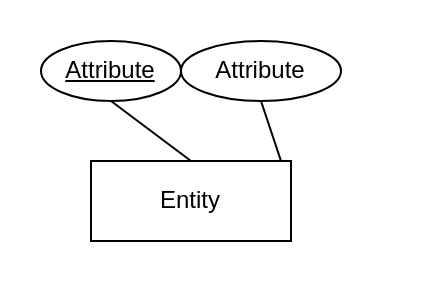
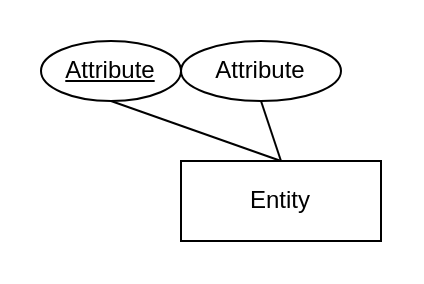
(191, 201) -> (281, 201)
